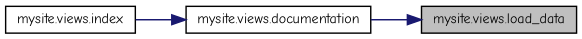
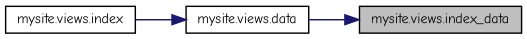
(278, 20) -> (247, 20)
(499, 20) -> (441, 20)
